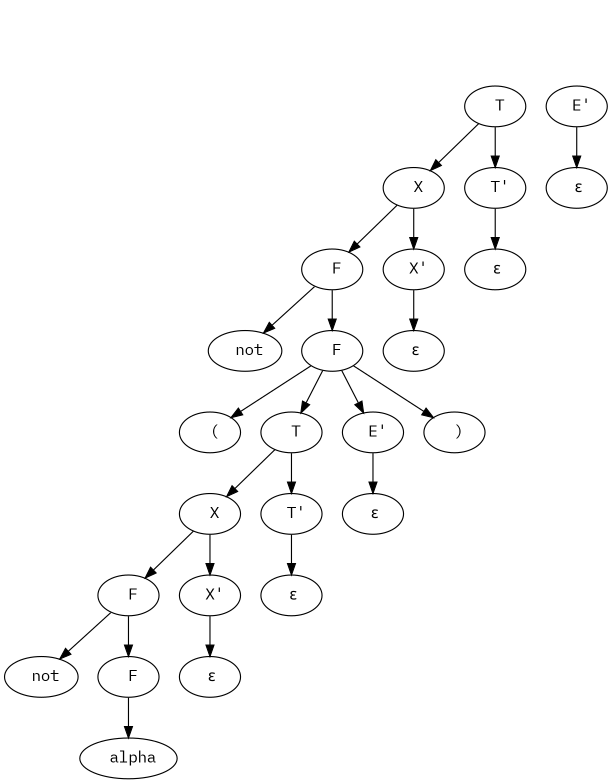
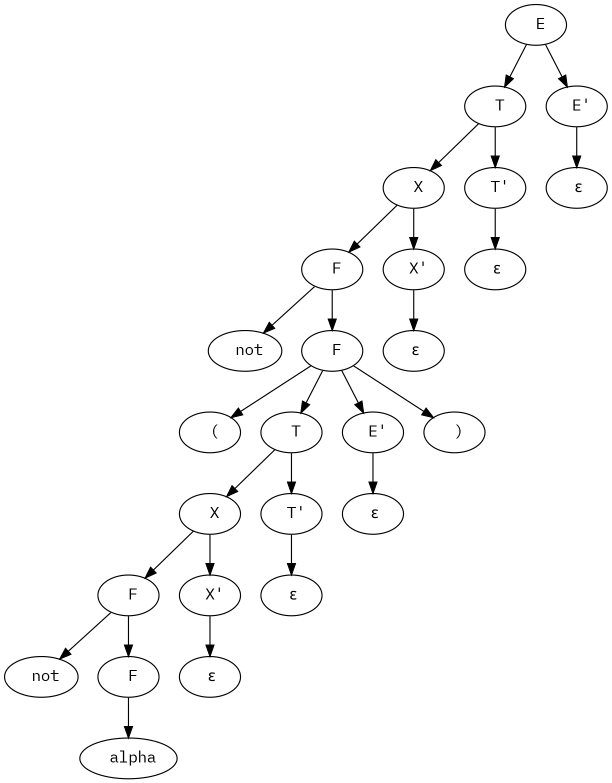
none -> (536, 25)
